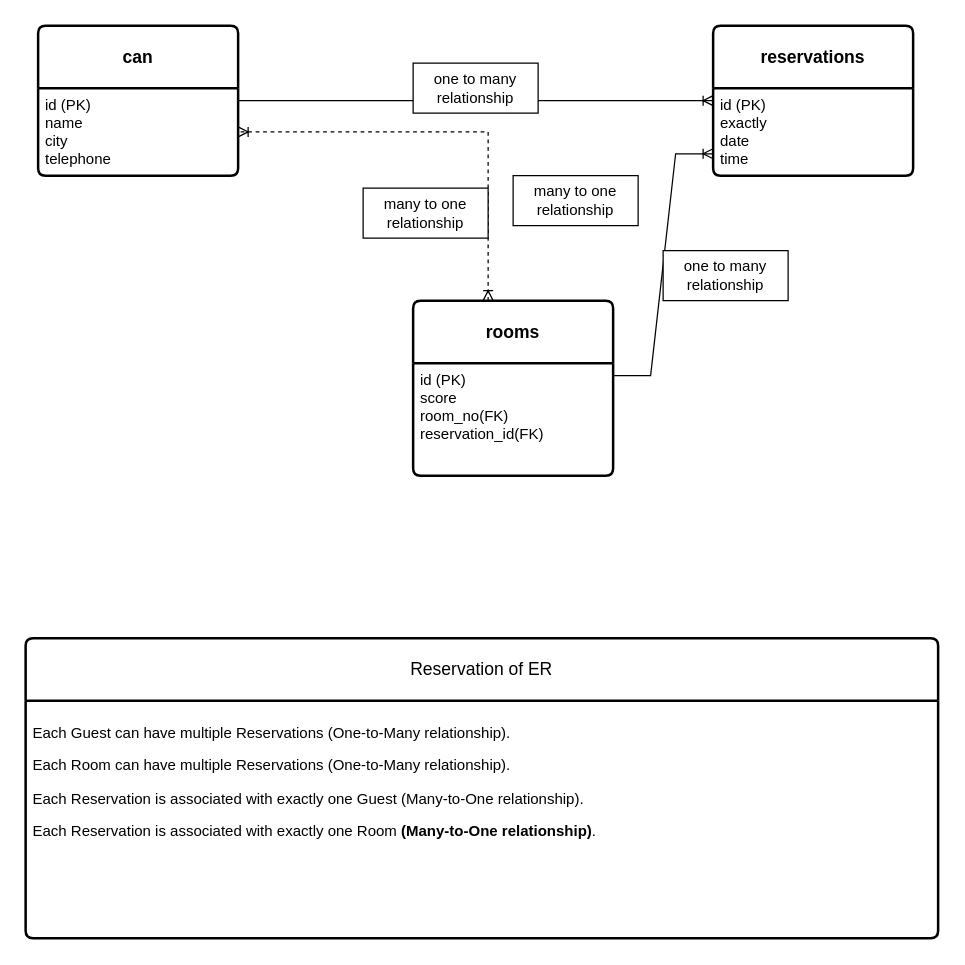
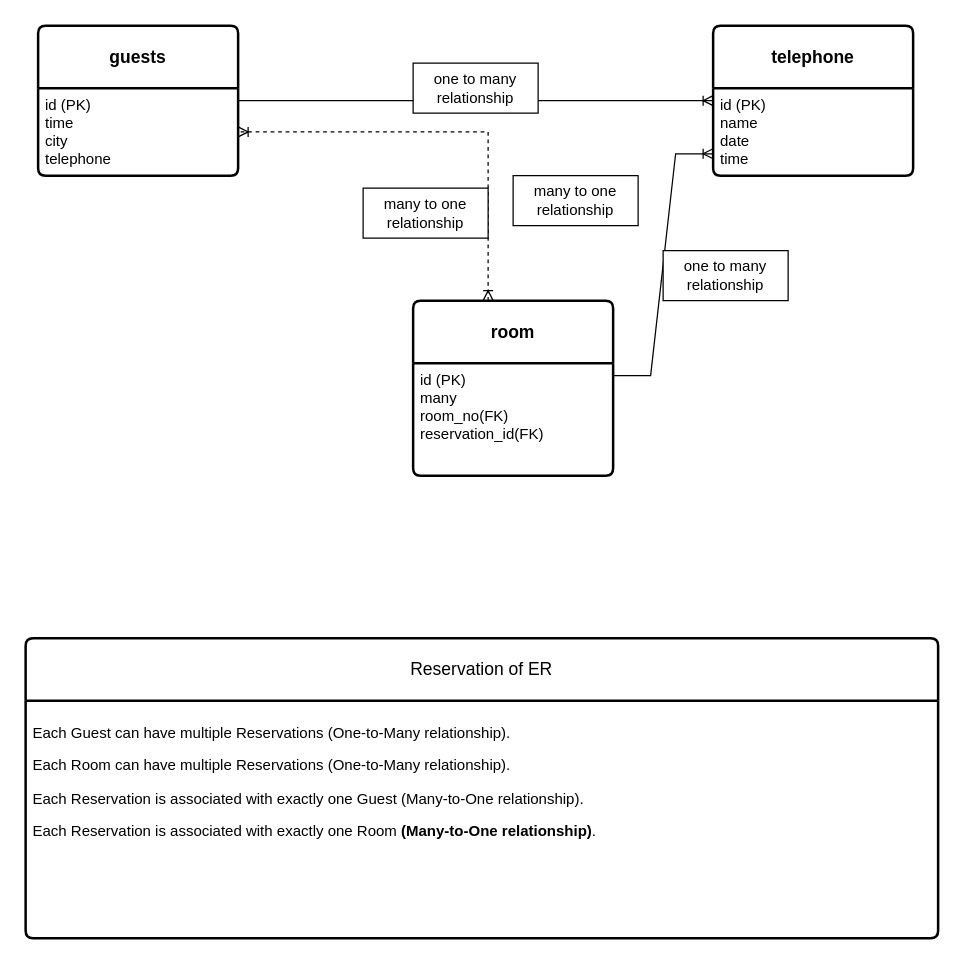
(138, 57) -> (138, 57)
(813, 57) -> (813, 57)
(81, 133) -> (81, 133)
(748, 133) -> (746, 133)
(513, 332) -> (513, 332)
(492, 408) -> (492, 408)
